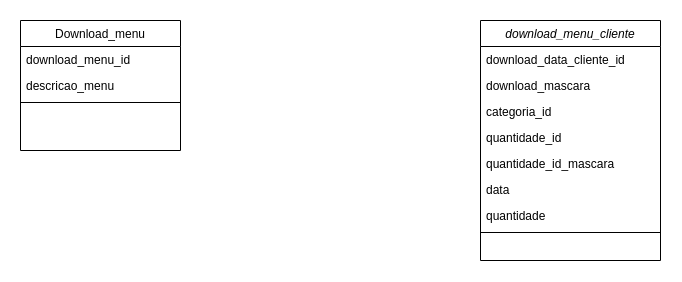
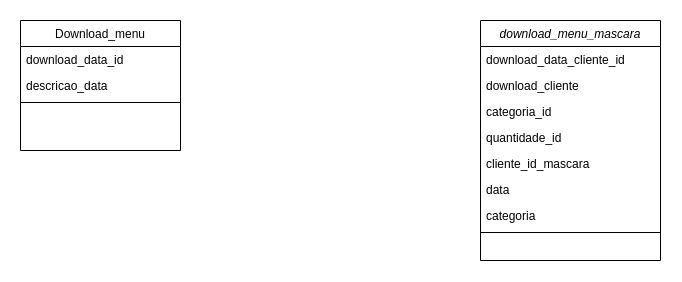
(570, 34) -> (570, 34)
(77, 60) -> (77, 60)
(71, 86) -> (71, 86)
(538, 86) -> (535, 86)
(553, 164) -> (542, 164)
(518, 216) -> (515, 216)
